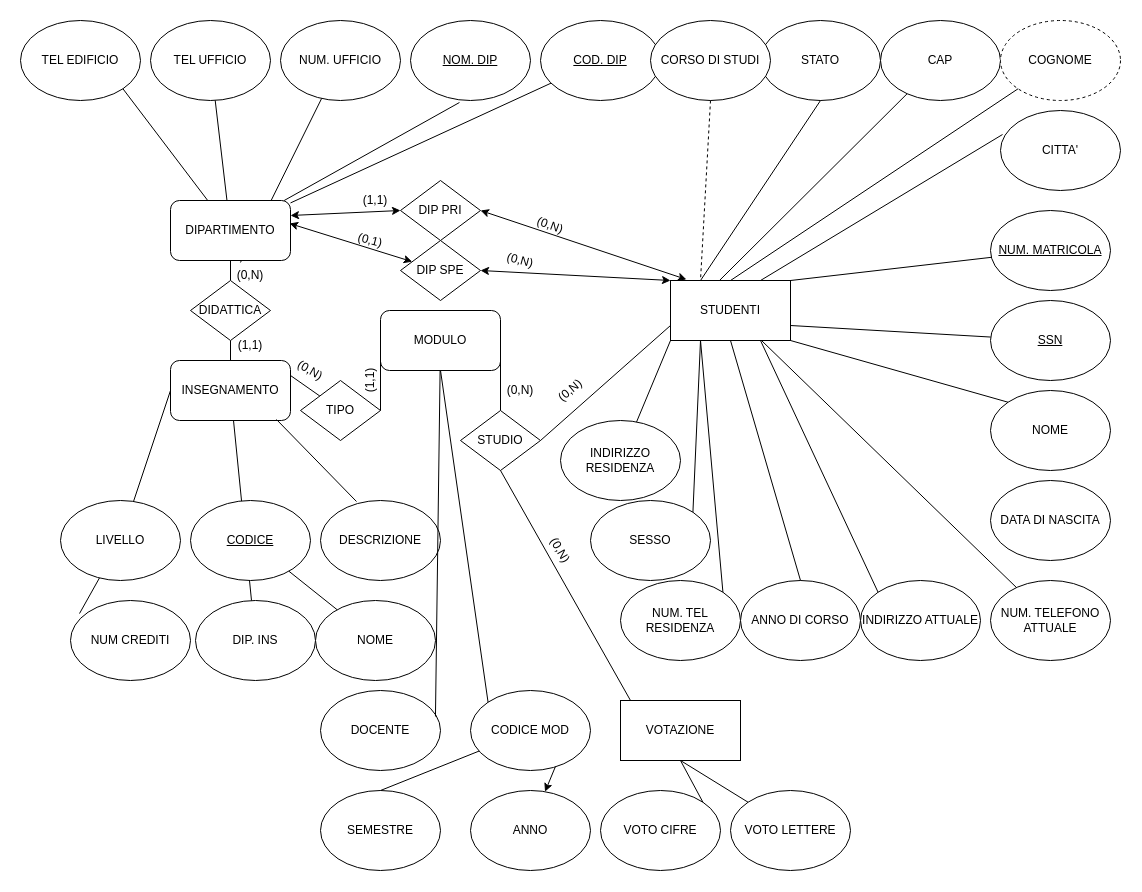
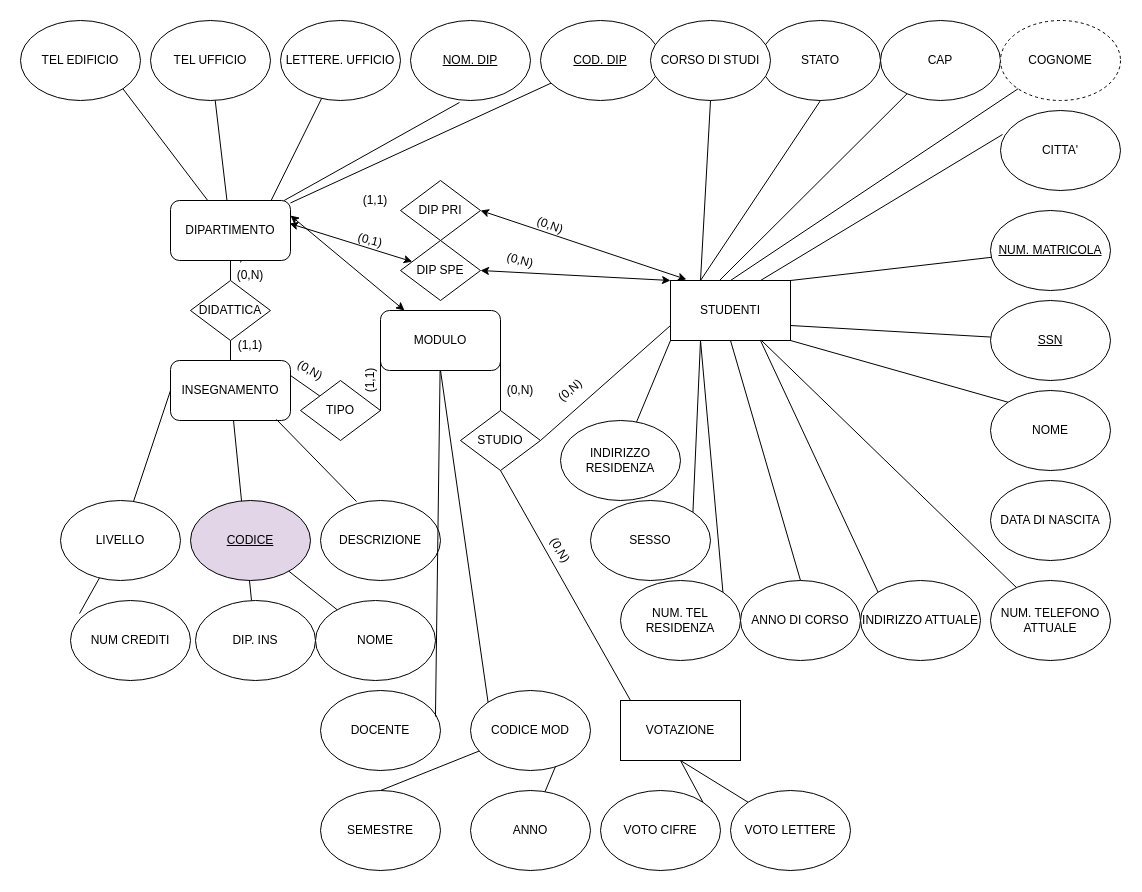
(341, 61) -> (341, 61)
(706, 188) -> (706, 188)
(345, 213) -> (347, 263)
(251, 541) -> (251, 541)
(548, 784) -> (547, 786)
